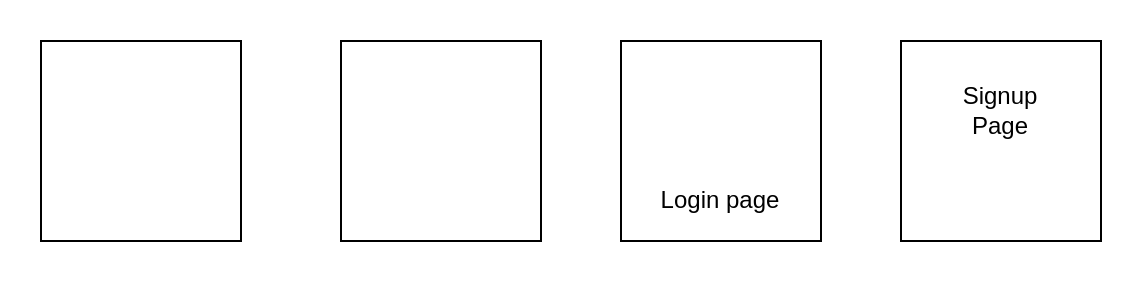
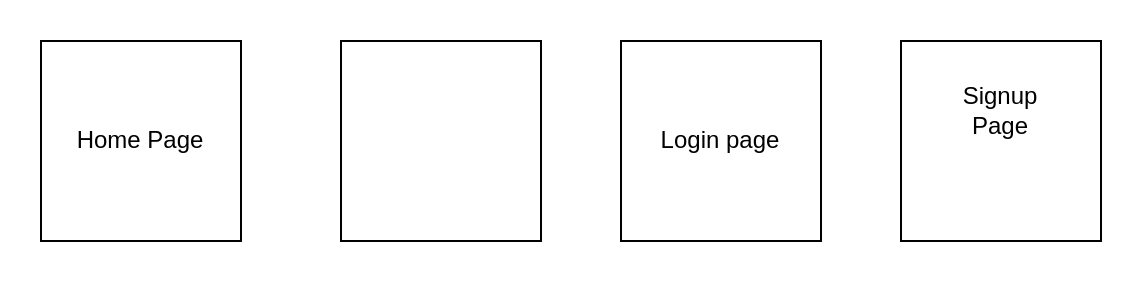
none -> (141, 141)
(721, 201) -> (721, 141)
